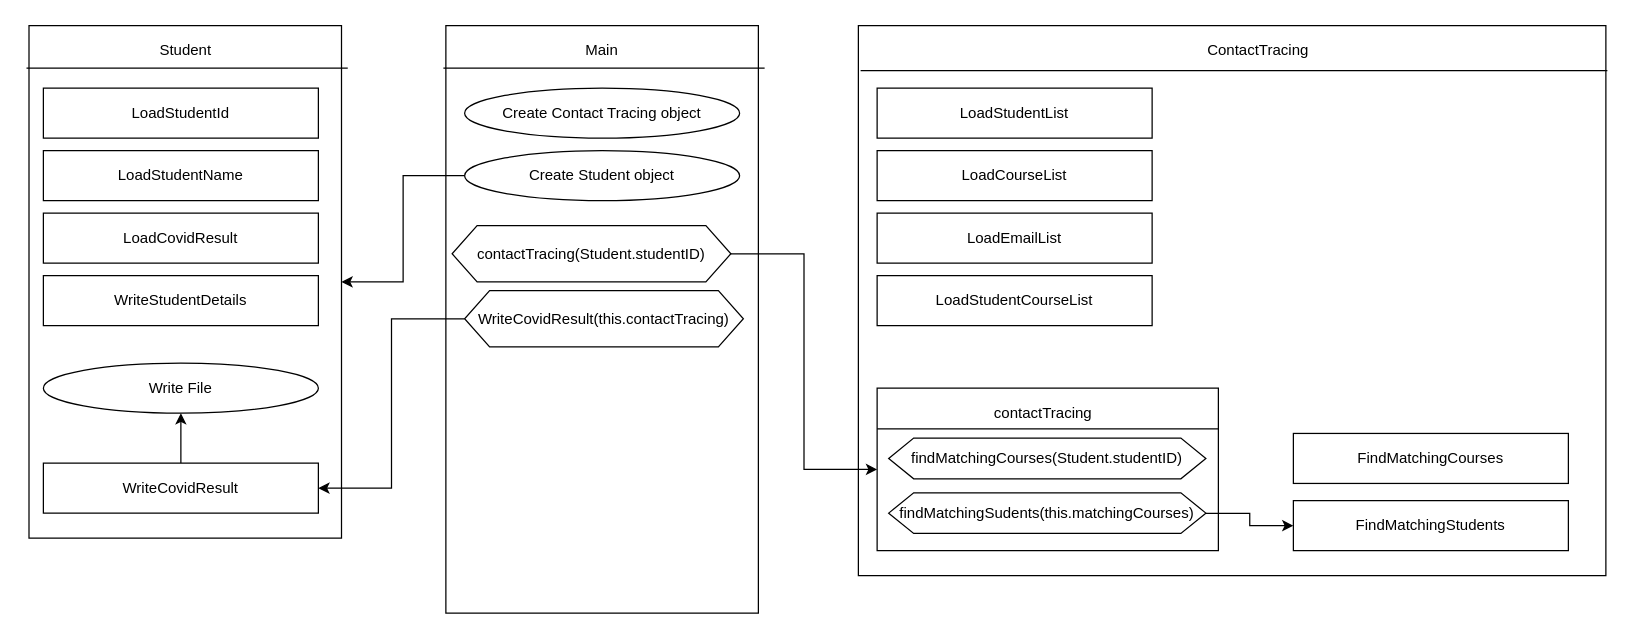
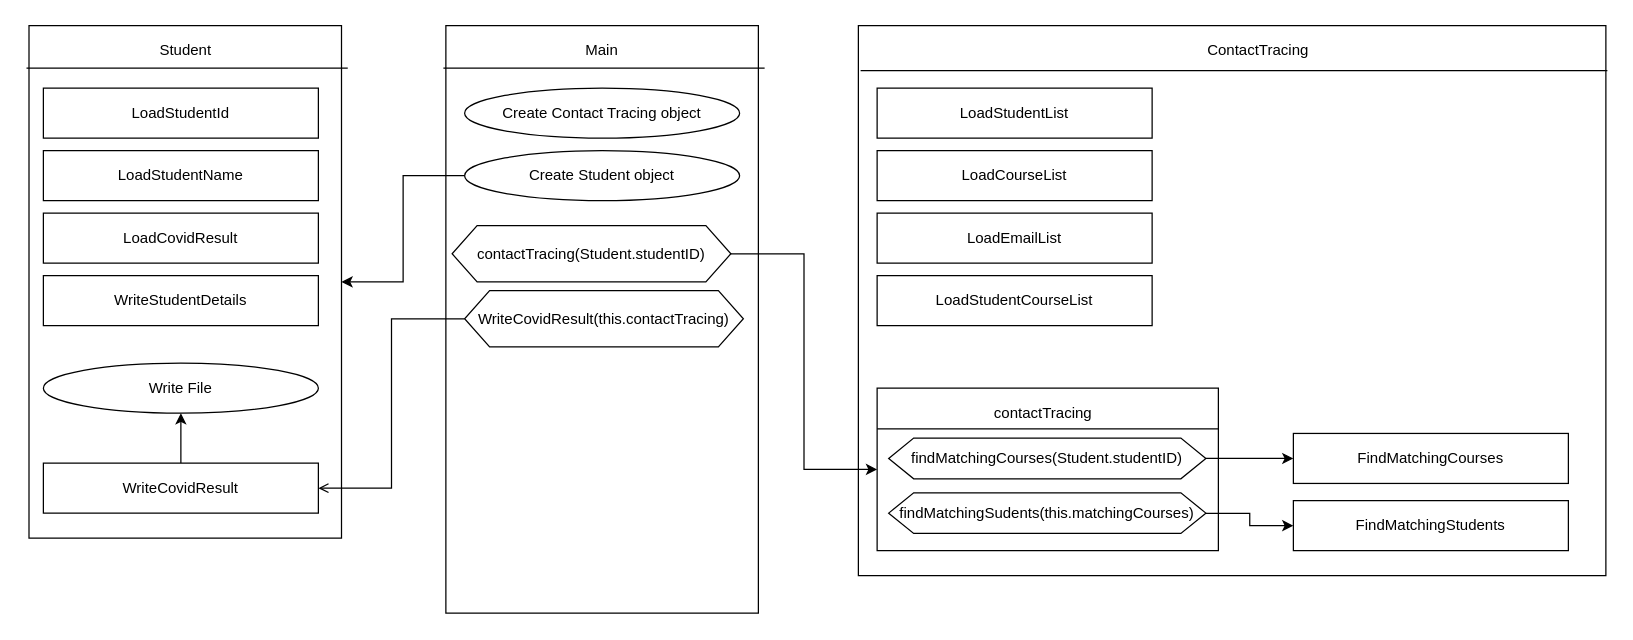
none -> (1245, 458)
(328, 488) -> (326, 488)
